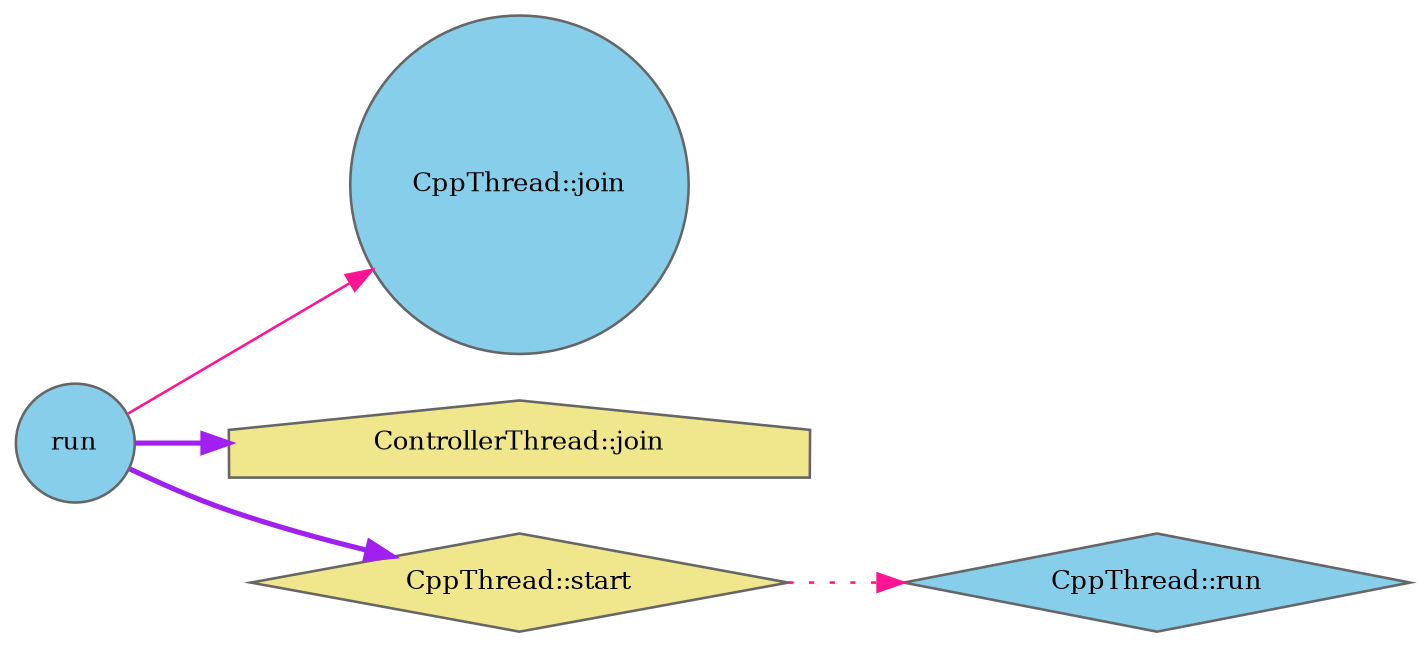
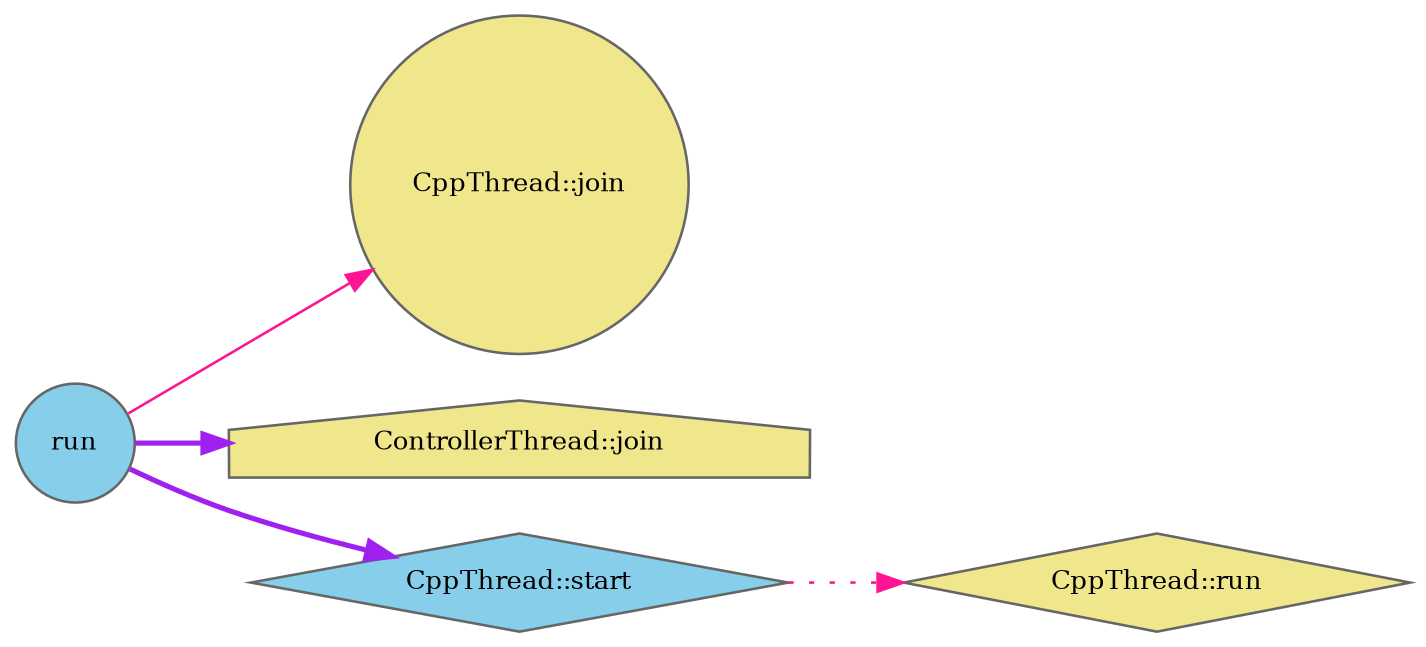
(519, 185) -> (519, 185)
(519, 583) -> (519, 583)
(1157, 583) -> (1157, 583)
